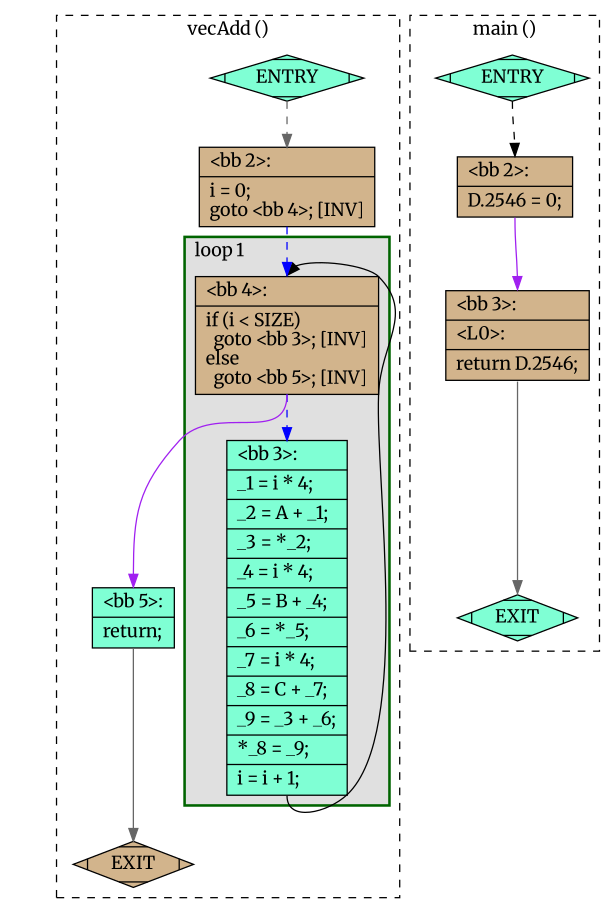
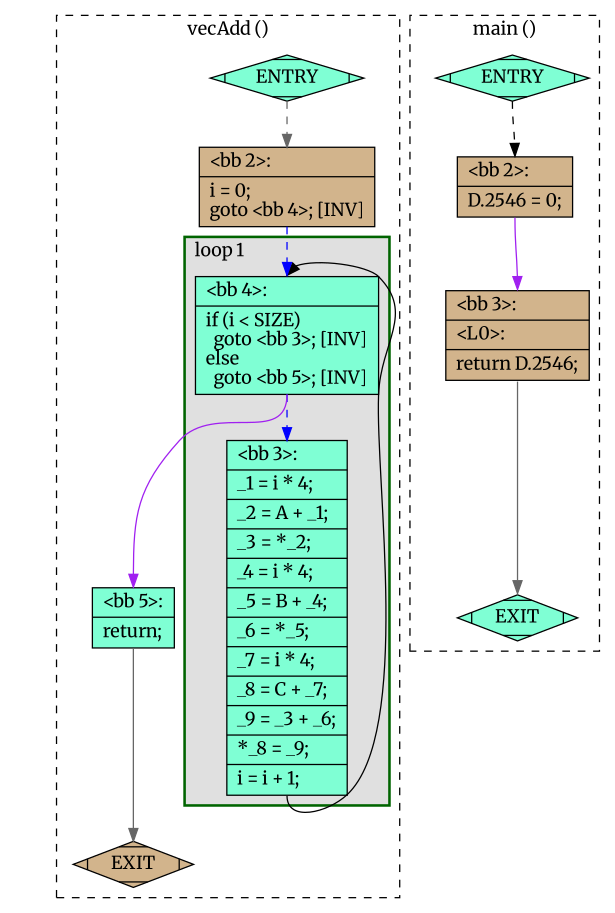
(287, 336) -> (287, 336)
